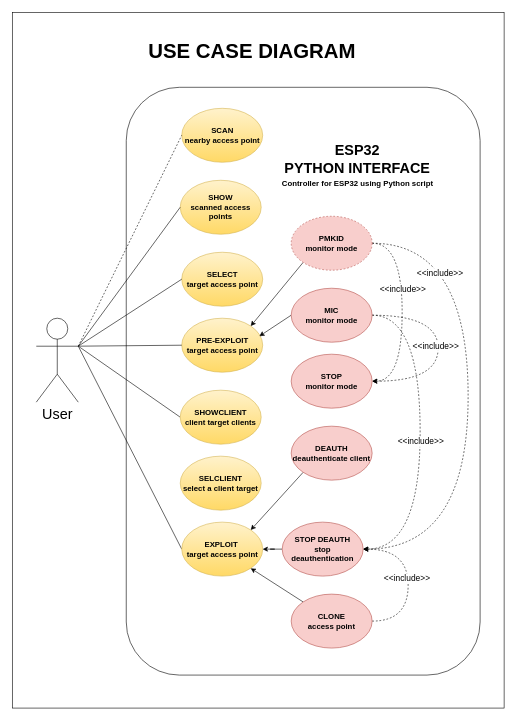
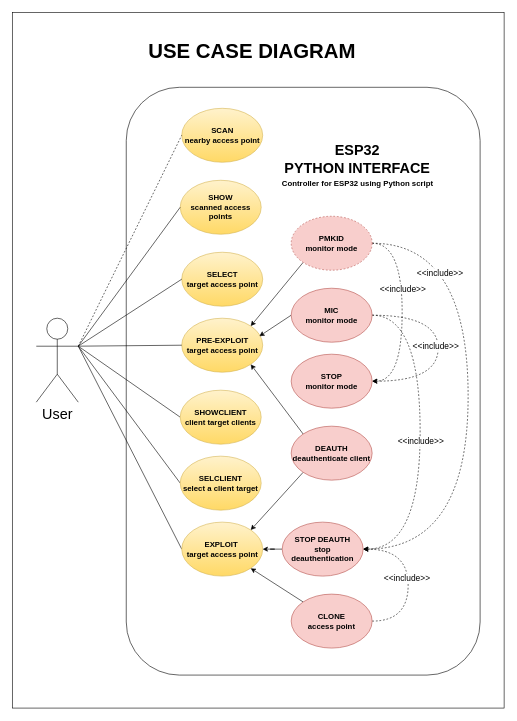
none -> (277, 400)
none -> (132, 418)
